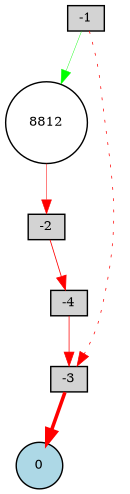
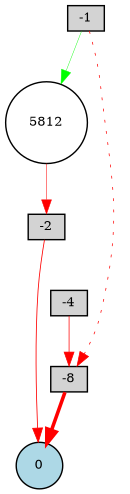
(47, 123) -> (47, 123)
(56, 258) -> (36, 334)
(69, 379) -> (69, 379)
